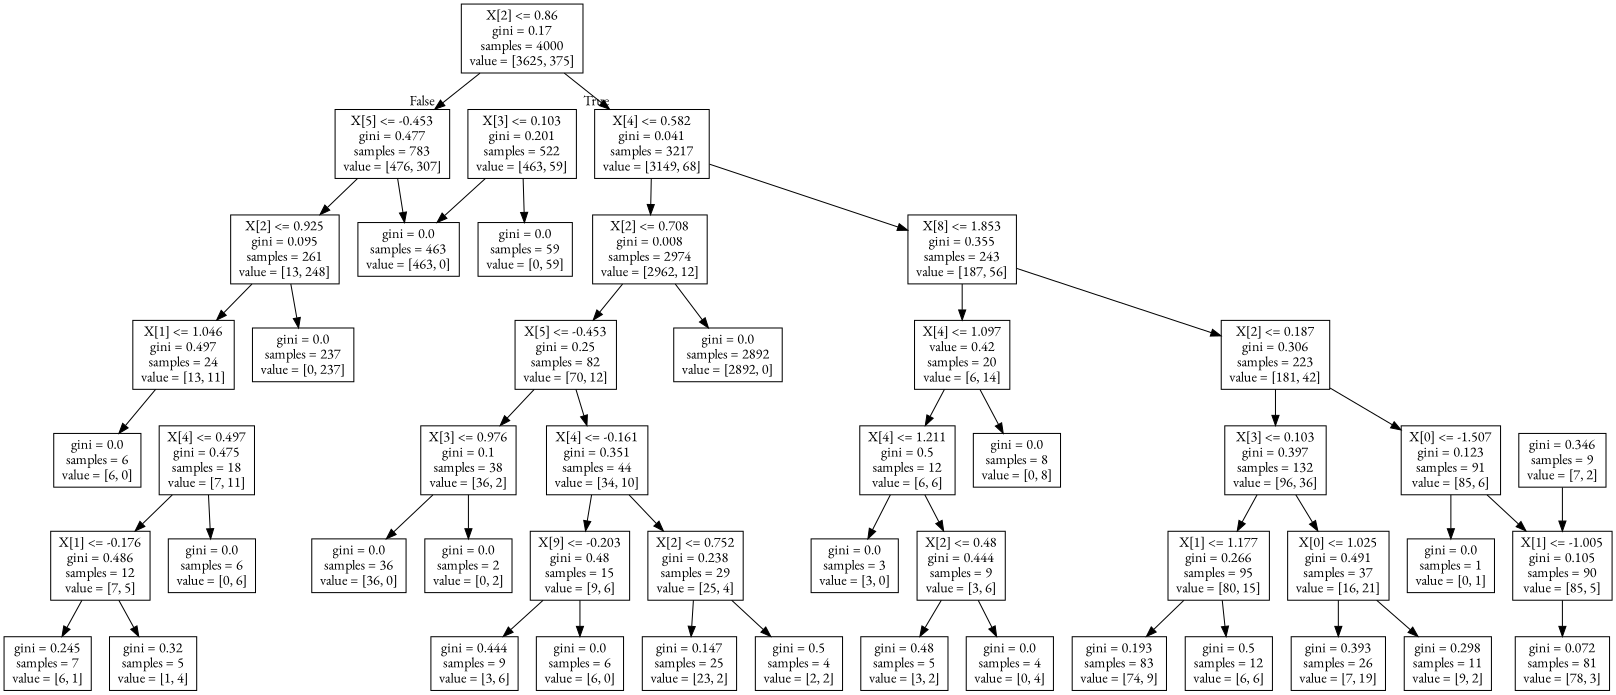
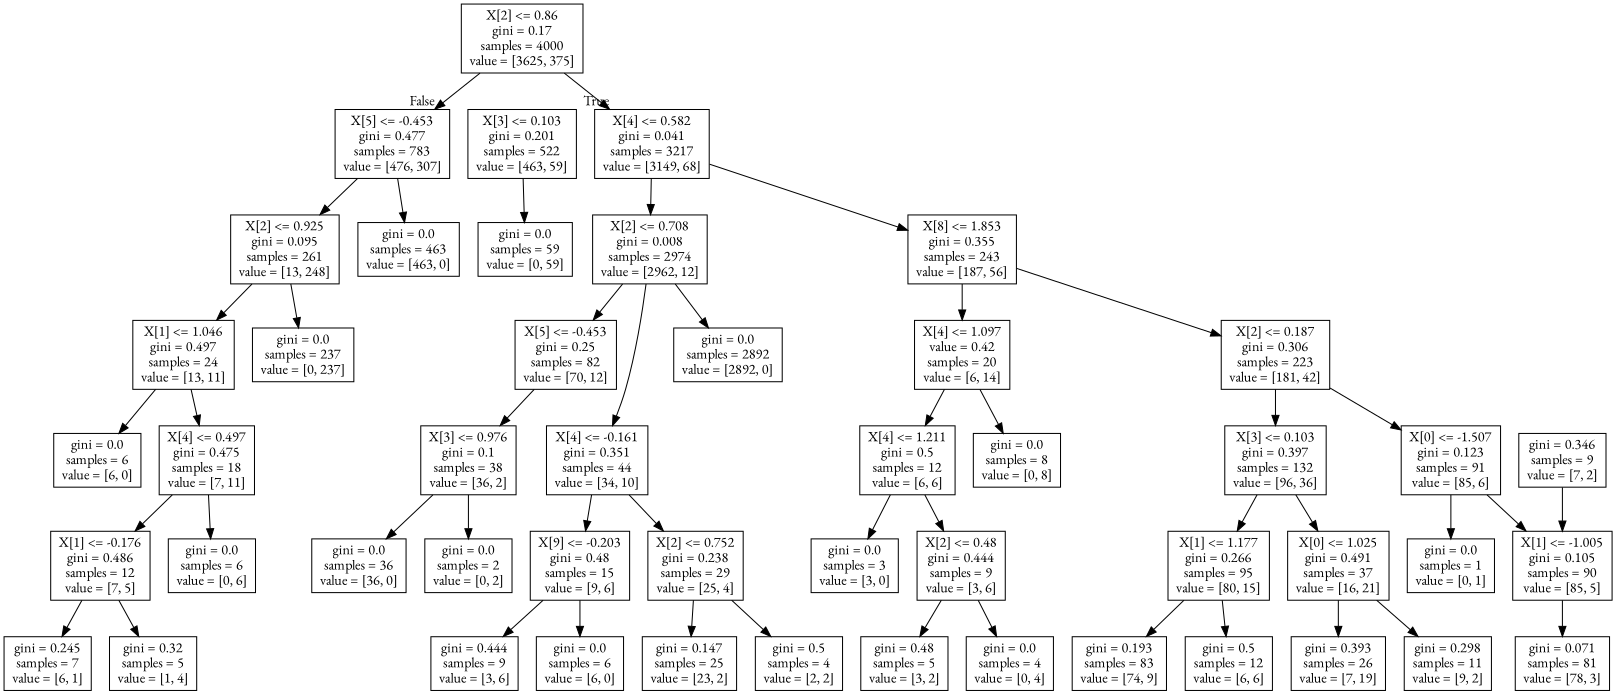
(465, 197) -> none
none -> (194, 402)
(580, 403) -> (635, 351)
(1562, 664) -> (1562, 664)
